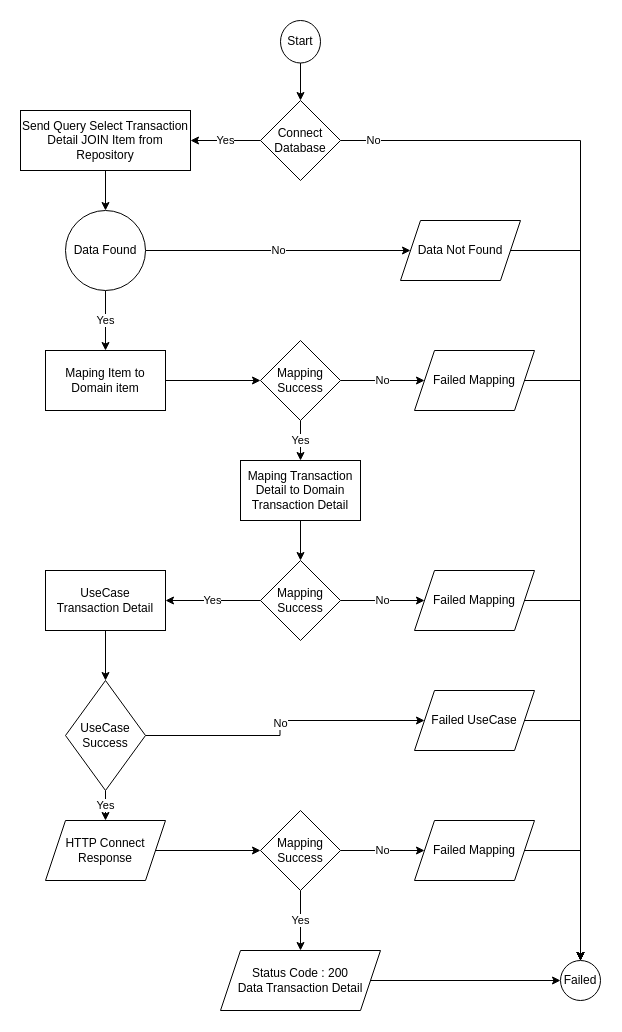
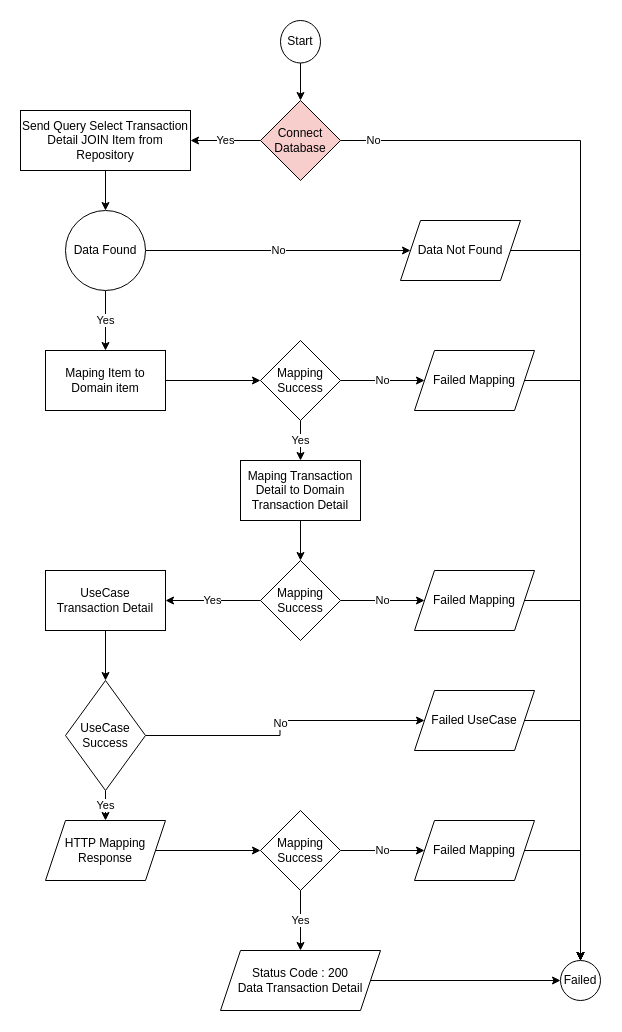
(301, 141) -> (301, 141)
(106, 851) -> (106, 851)
